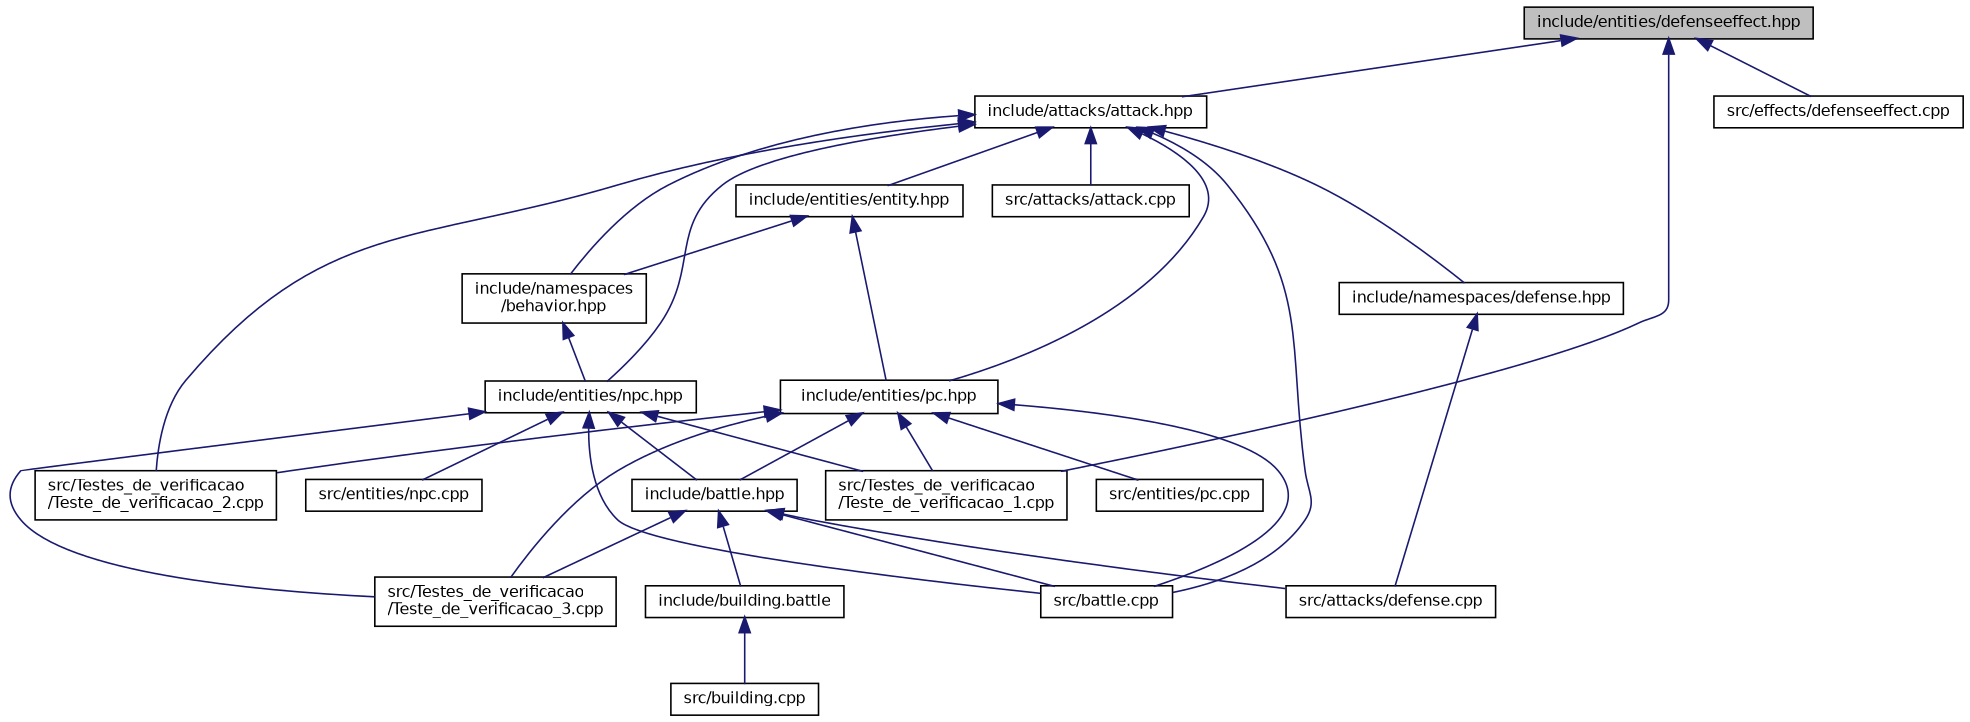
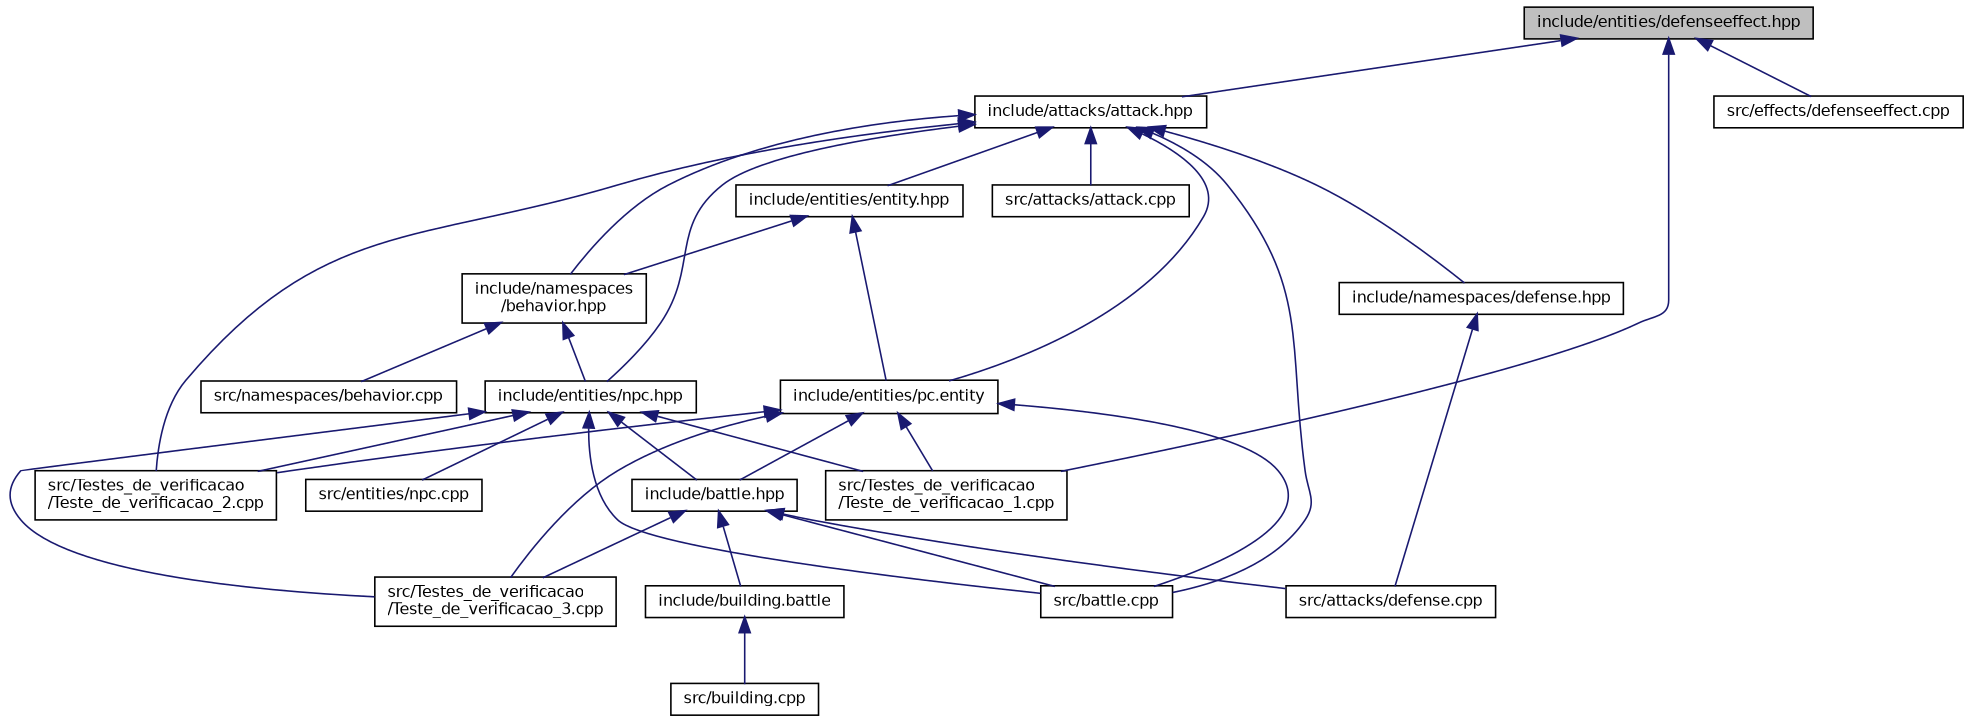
none -> (329, 397)
(889, 397) -> (889, 397)
none -> (385, 443)
(1180, 495) -> none
